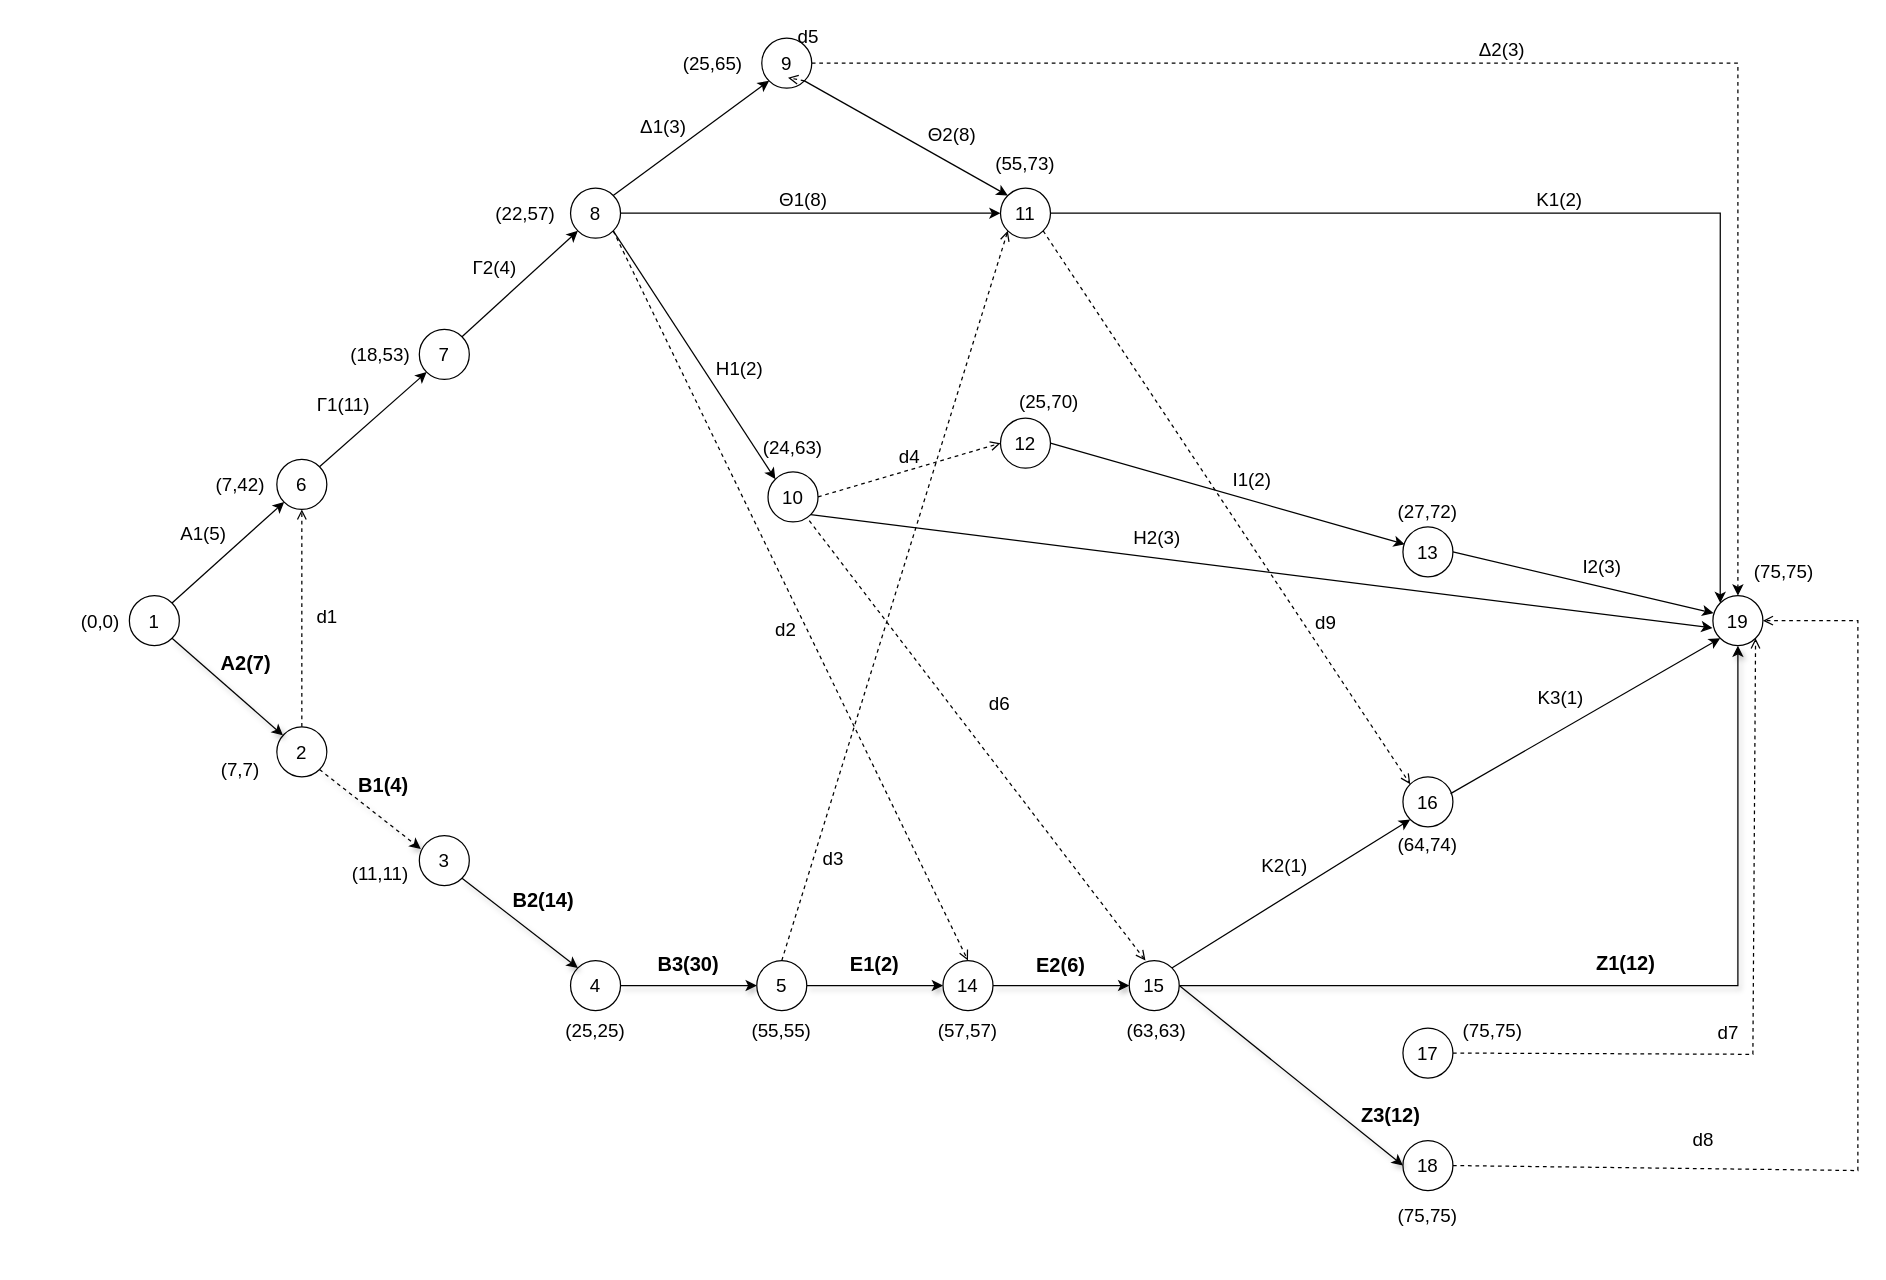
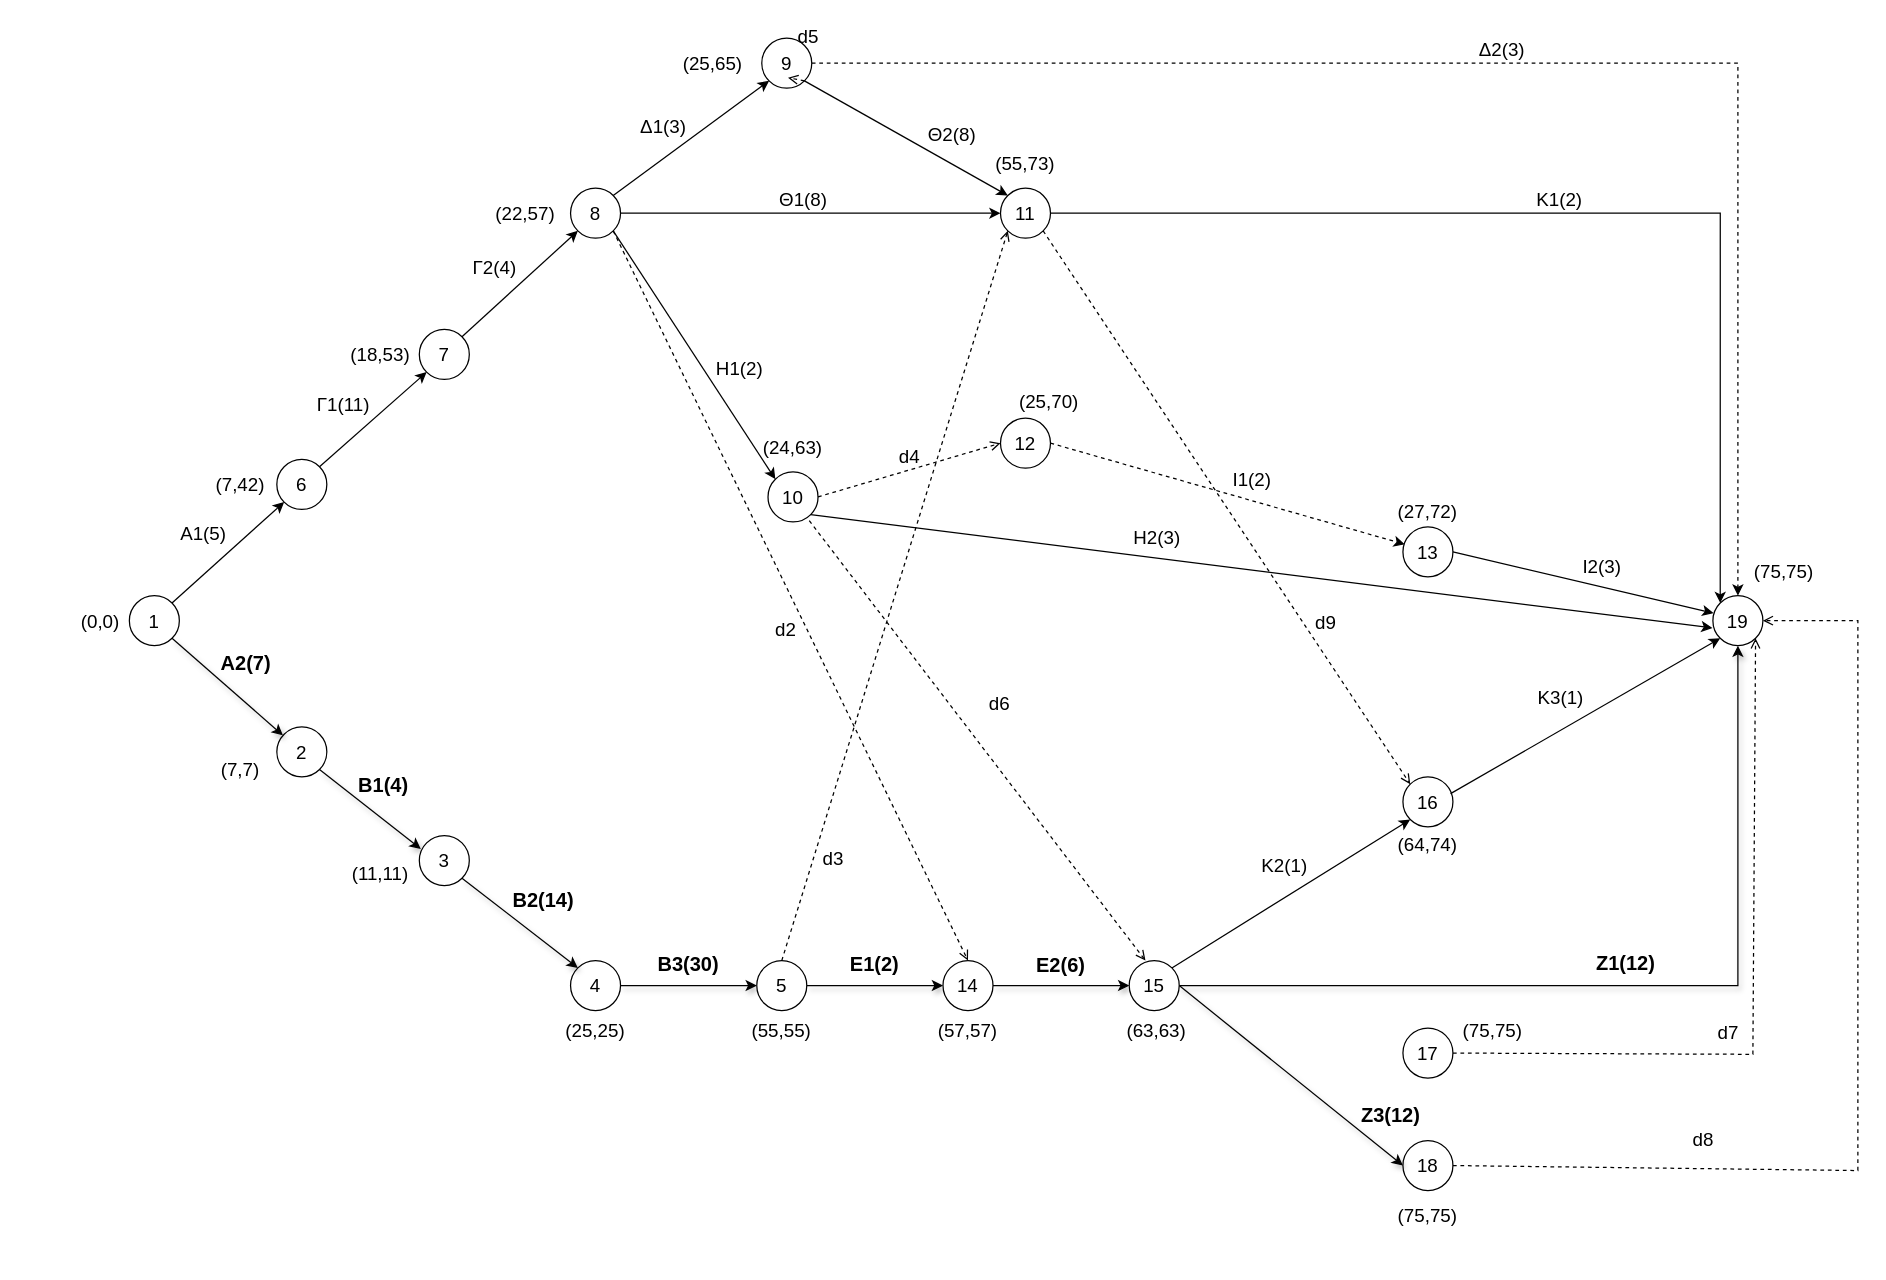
(1224, 493) -> (1224, 493)
(302, 620) -> none
(367, 807) -> (367, 807)
